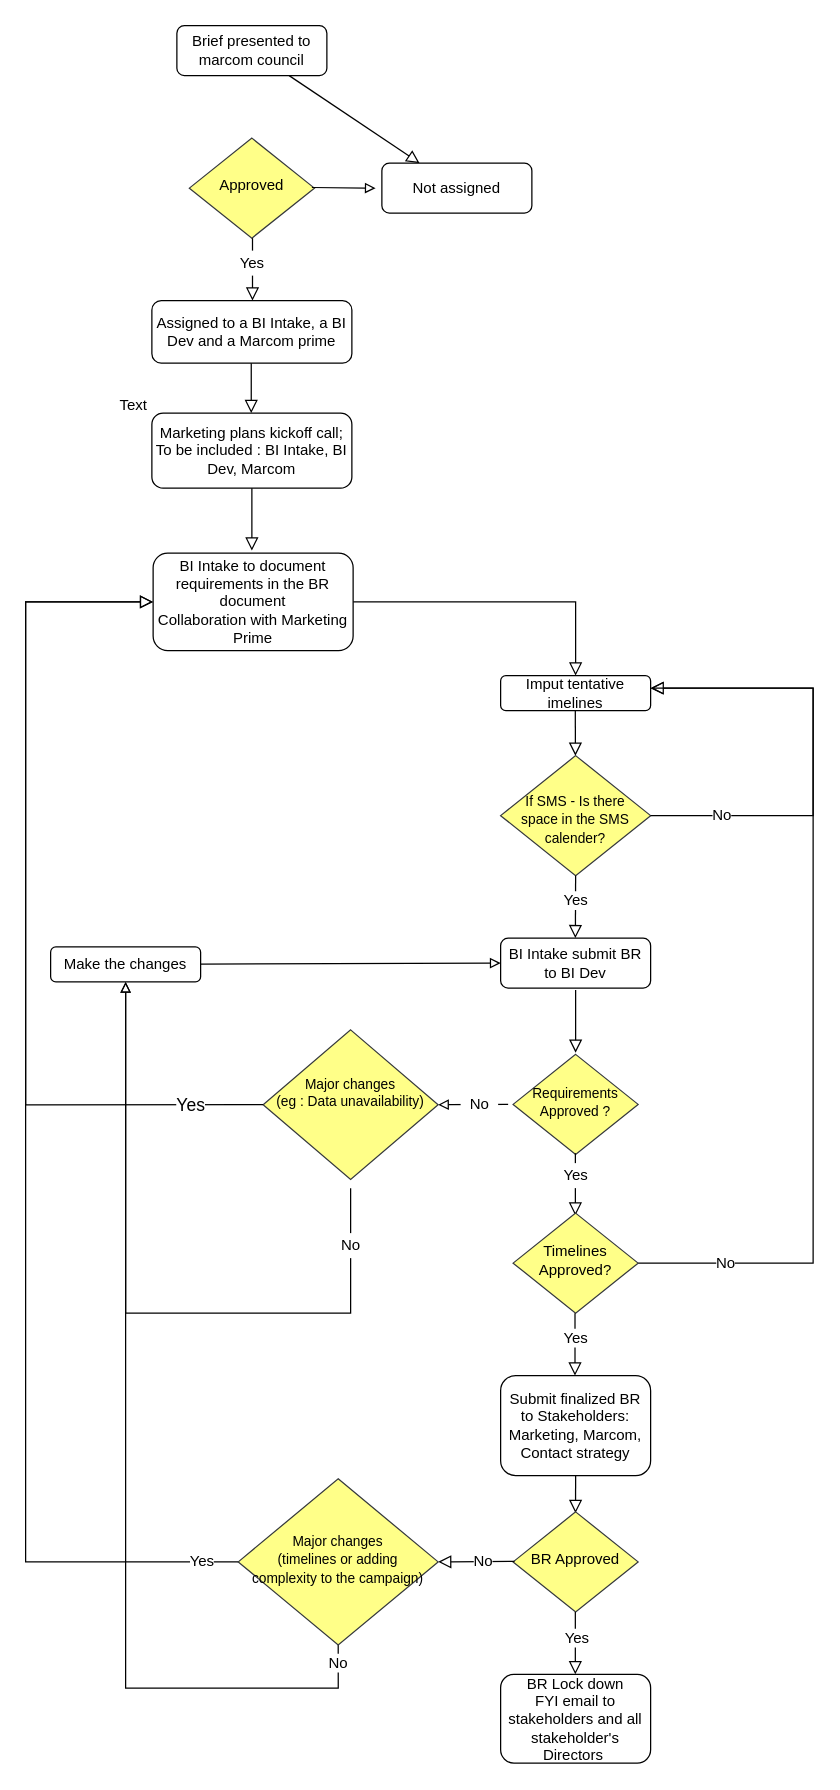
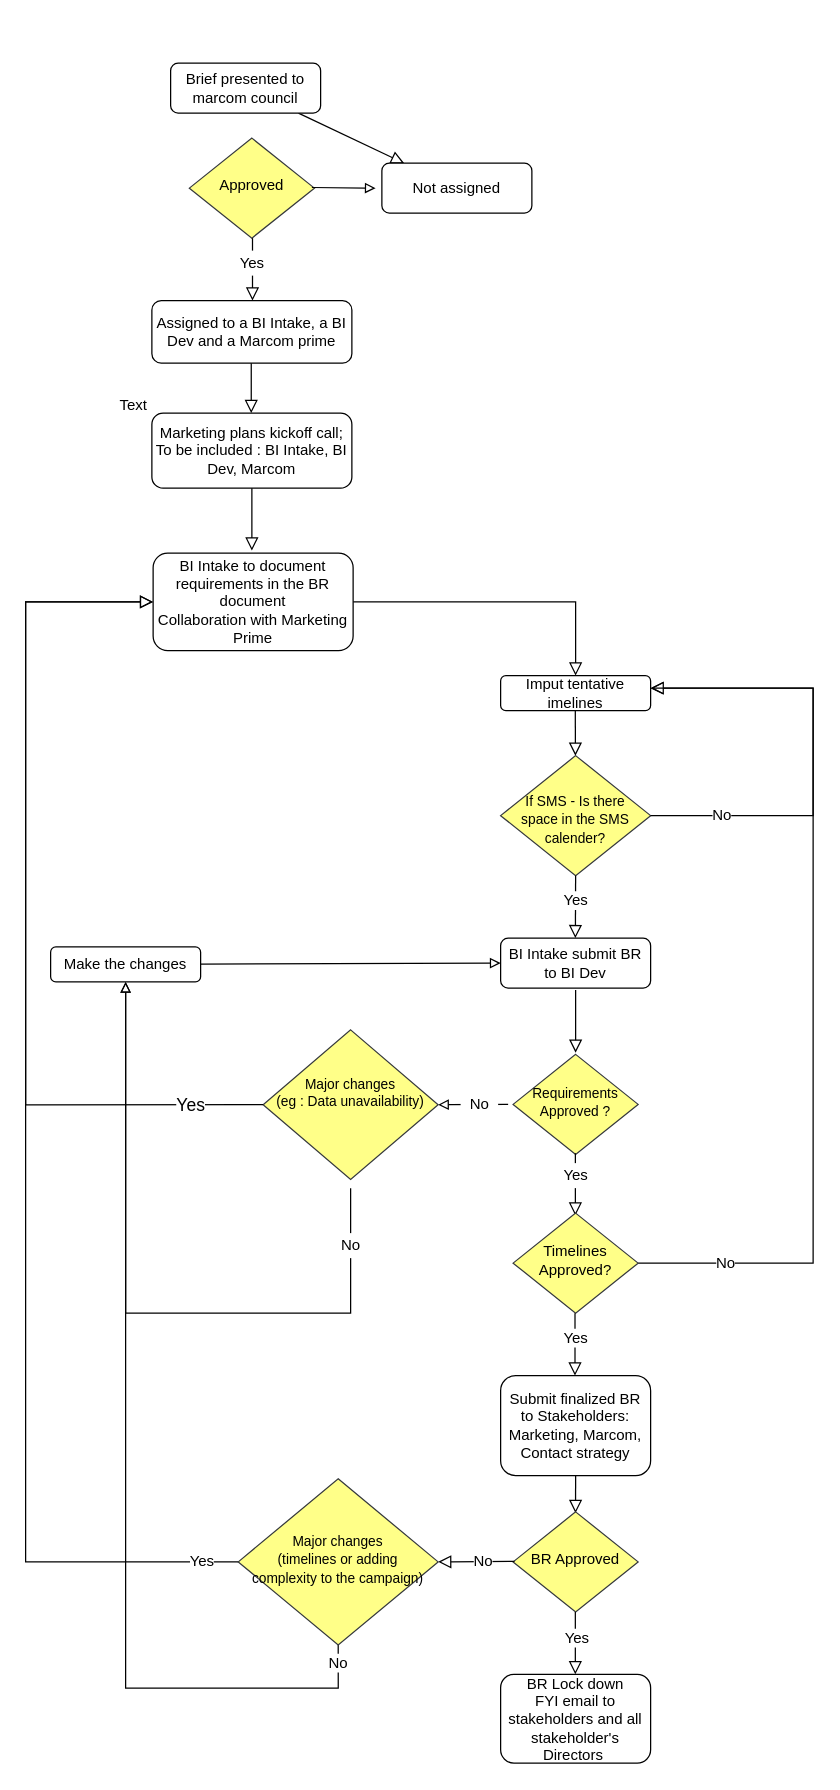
(252, 51) -> (246, 88)
